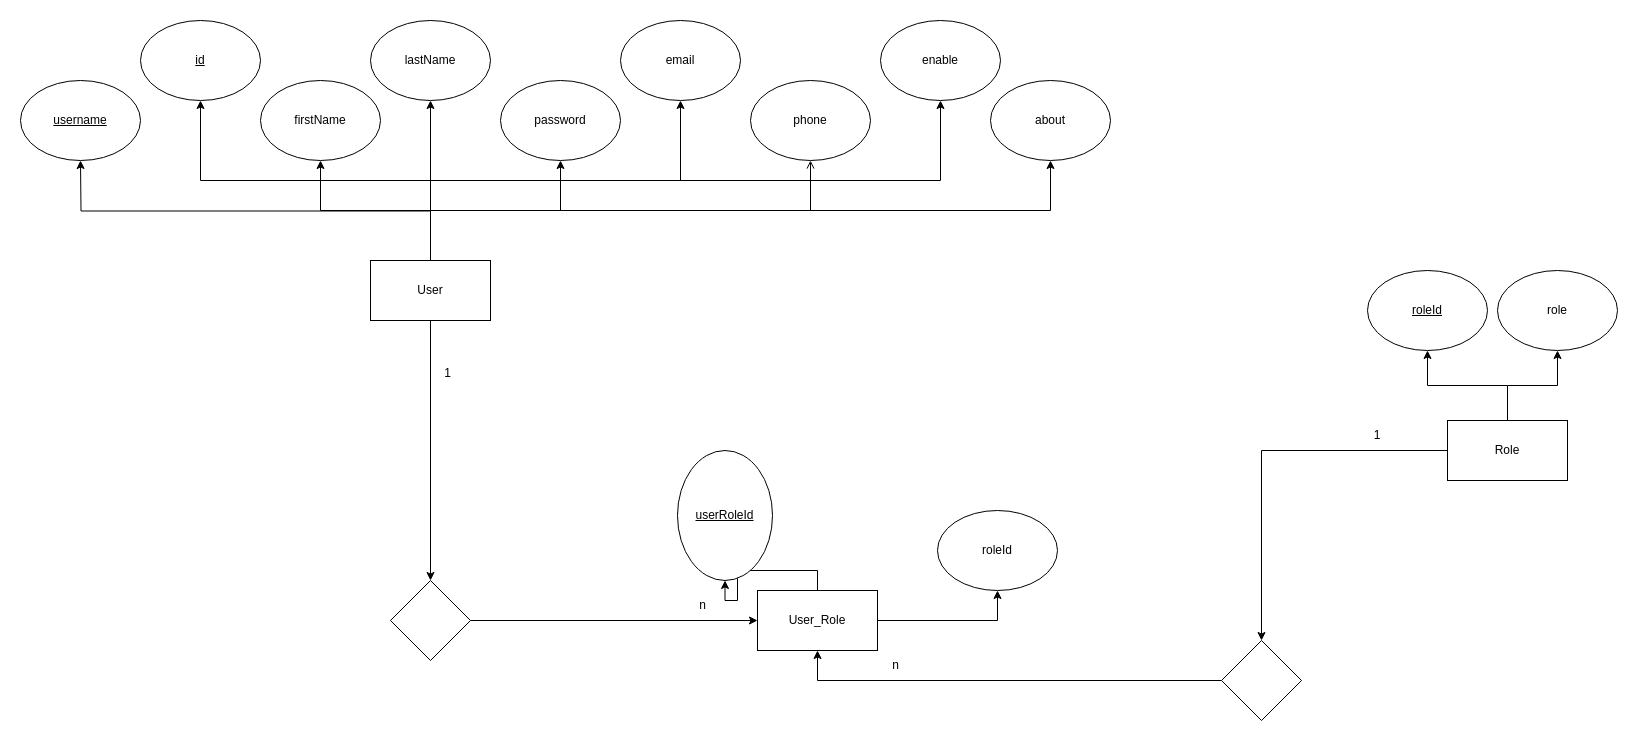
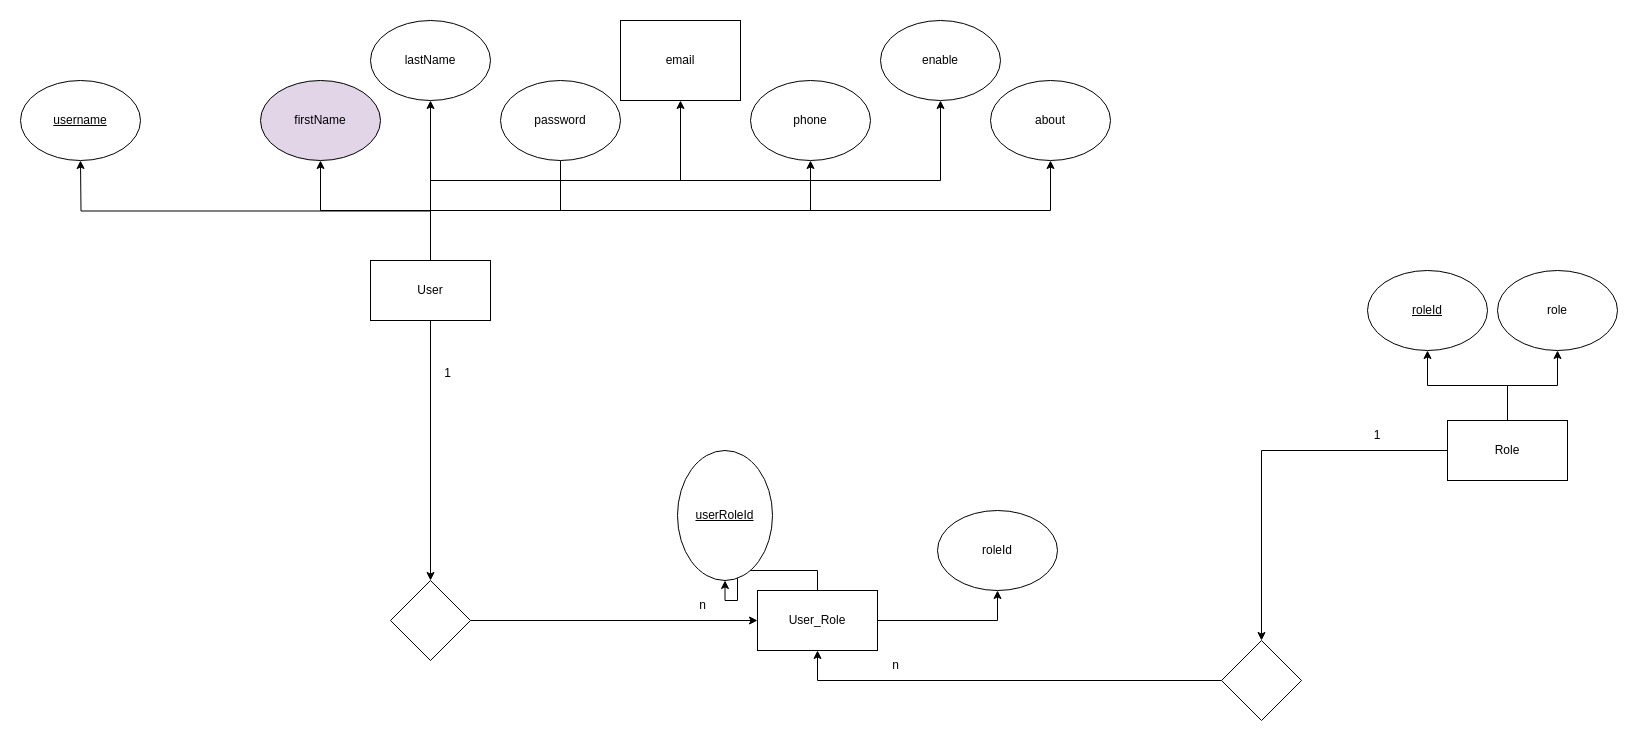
(201, 61) -> none
(681, 61) -> (681, 61)
(321, 121) -> (321, 121)
(811, 166) -> (811, 168)
(561, 168) -> (561, 166)
(279, 181) -> none
